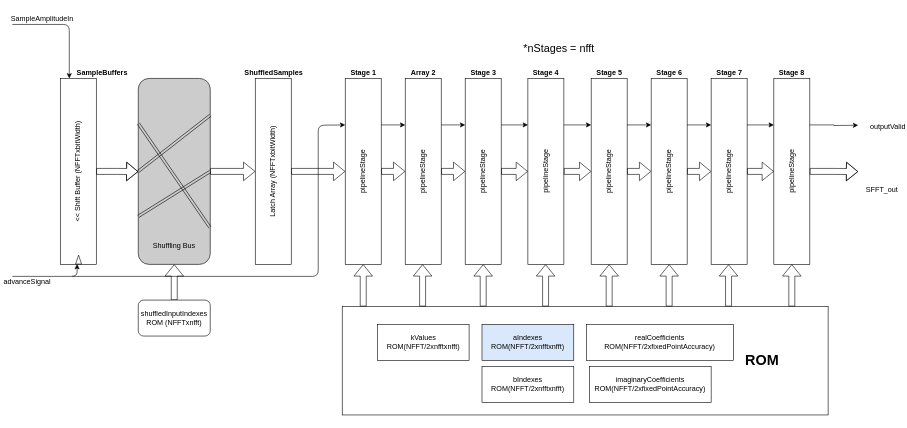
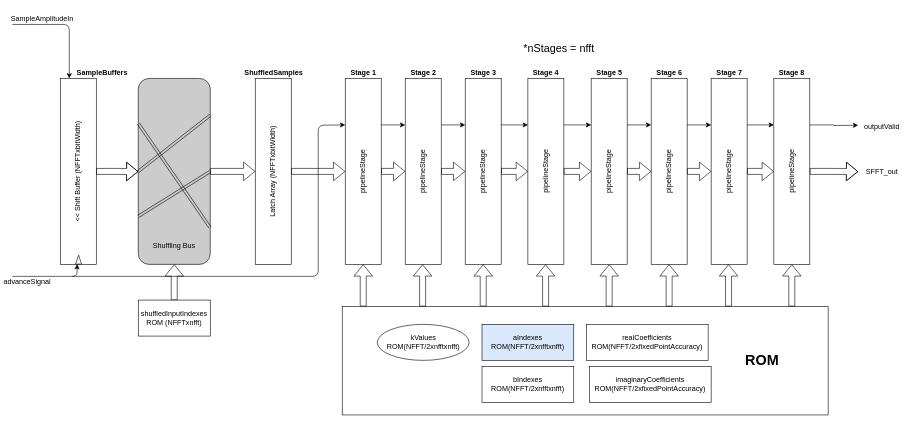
(424, 72) -> (424, 72)
(888, 126) -> (882, 126)
(882, 189) -> (882, 171)
(174, 318) -> (174, 318)
(423, 342) -> (423, 342)
(660, 342) -> (647, 342)
